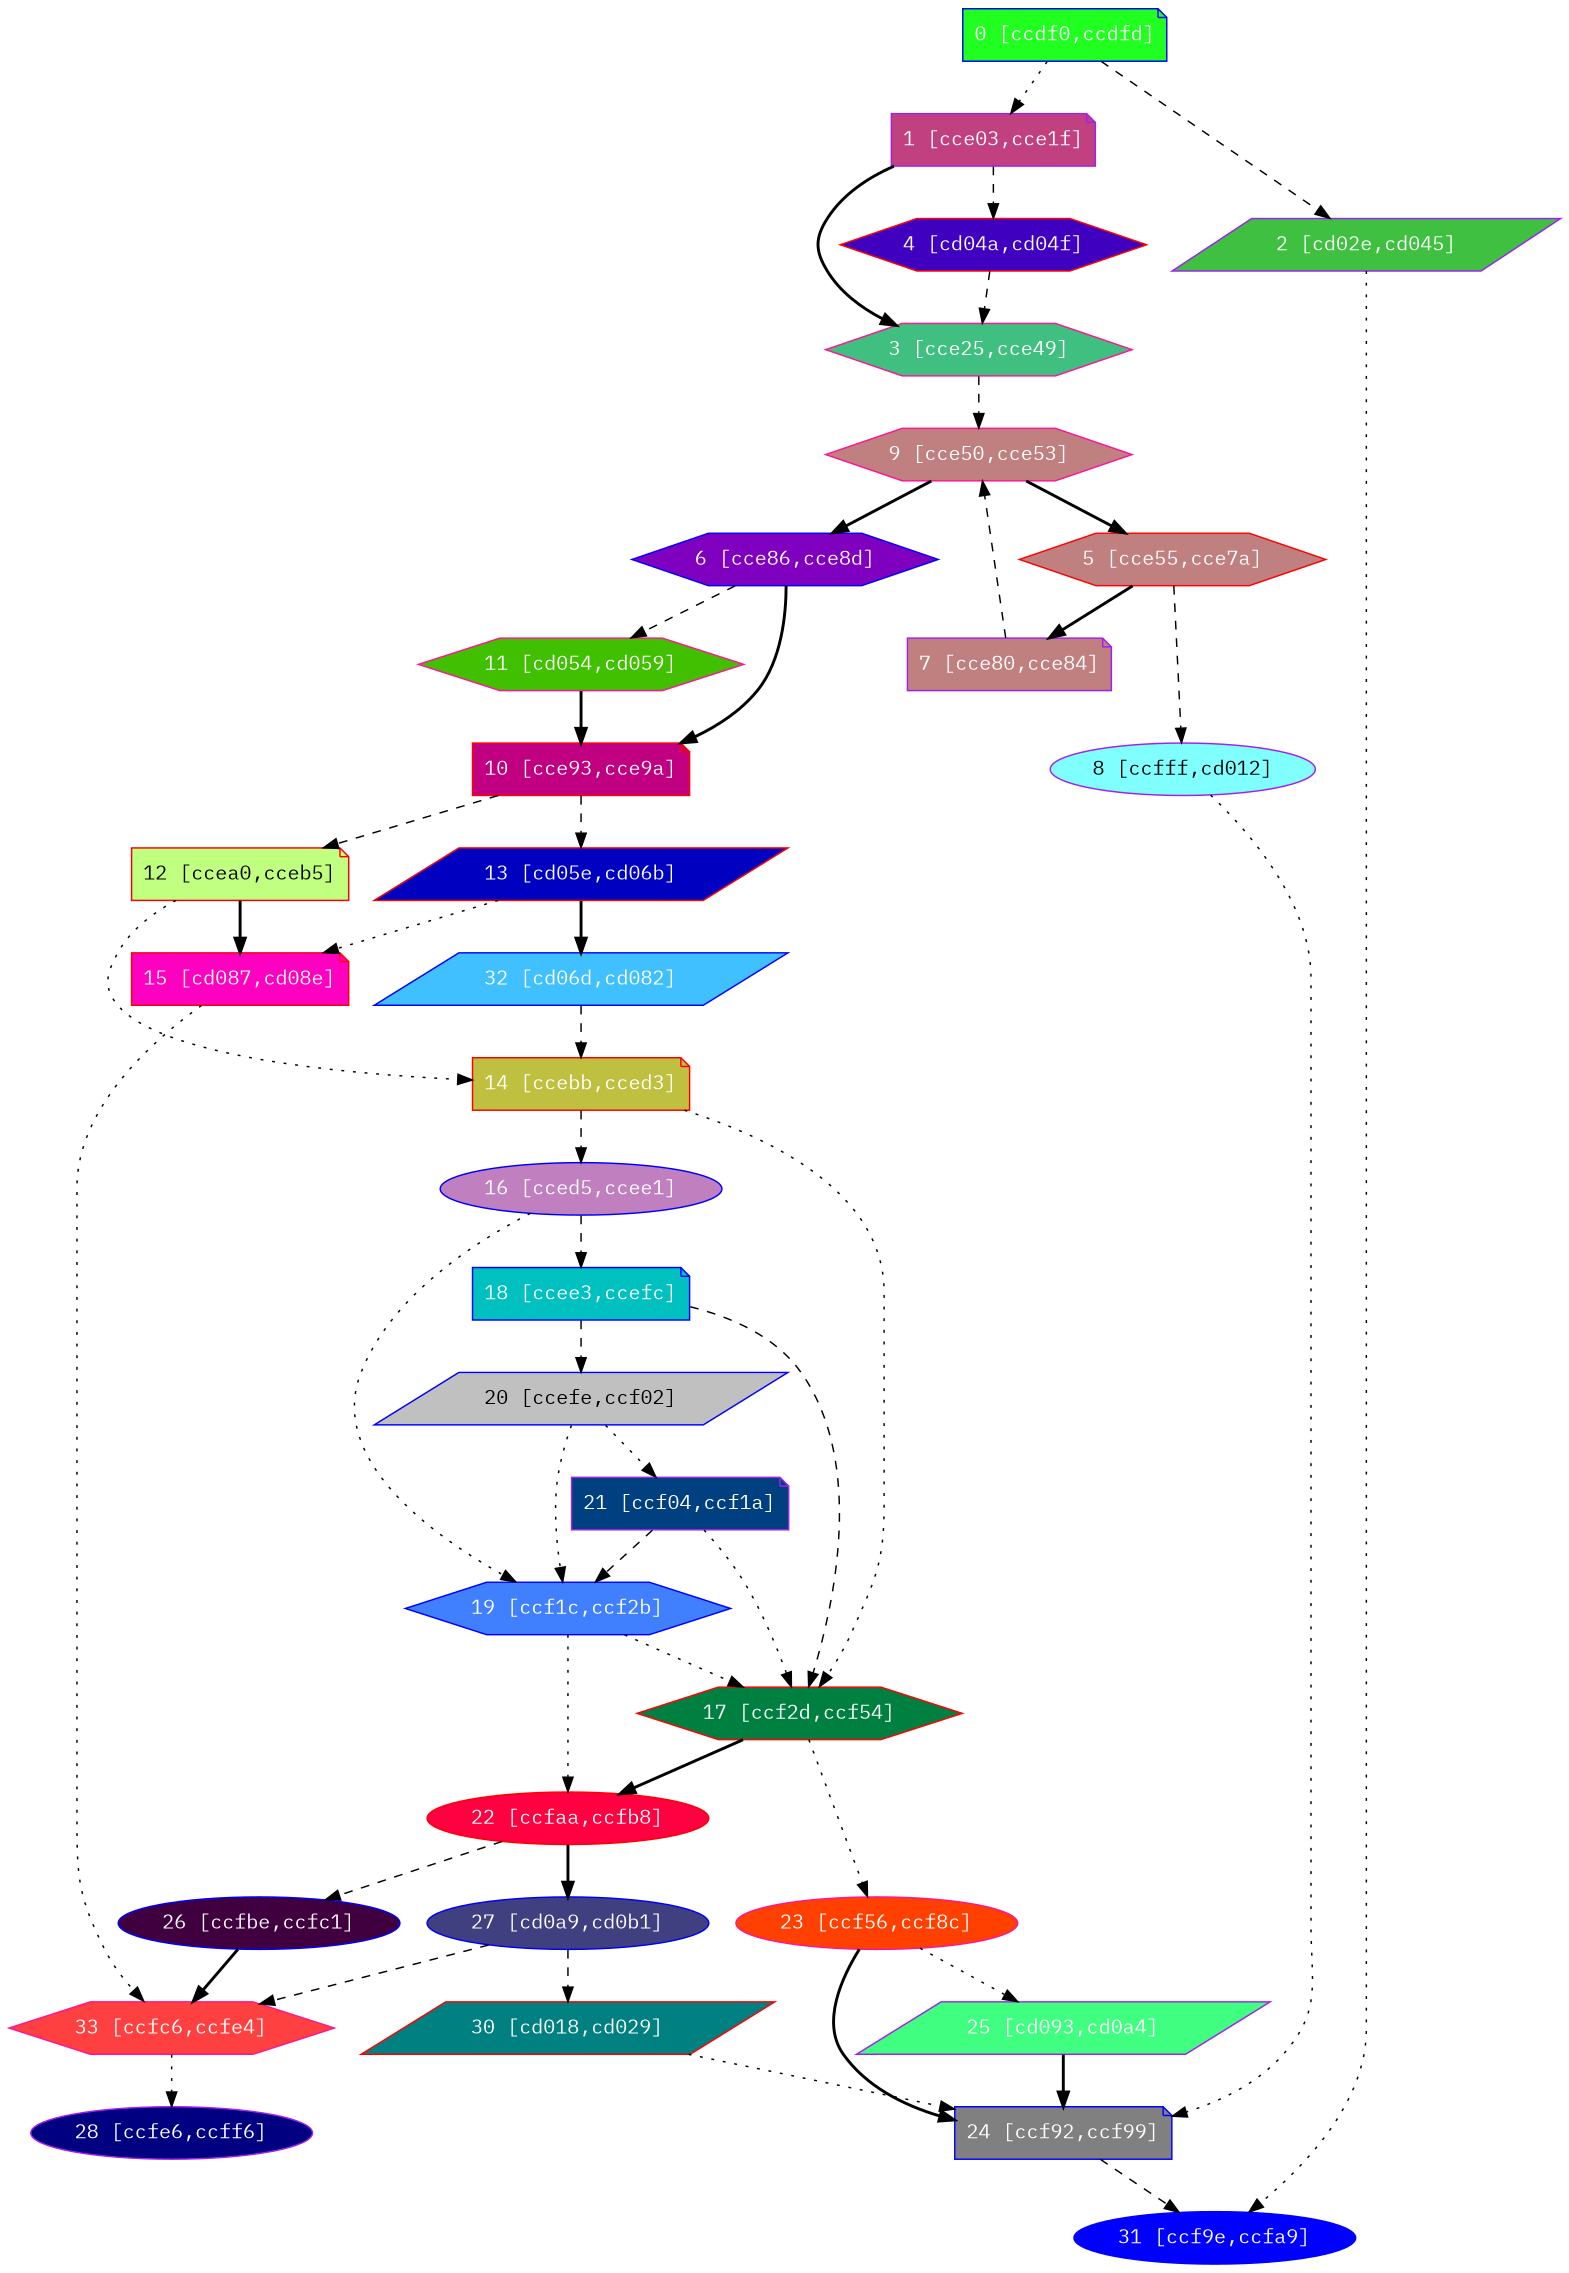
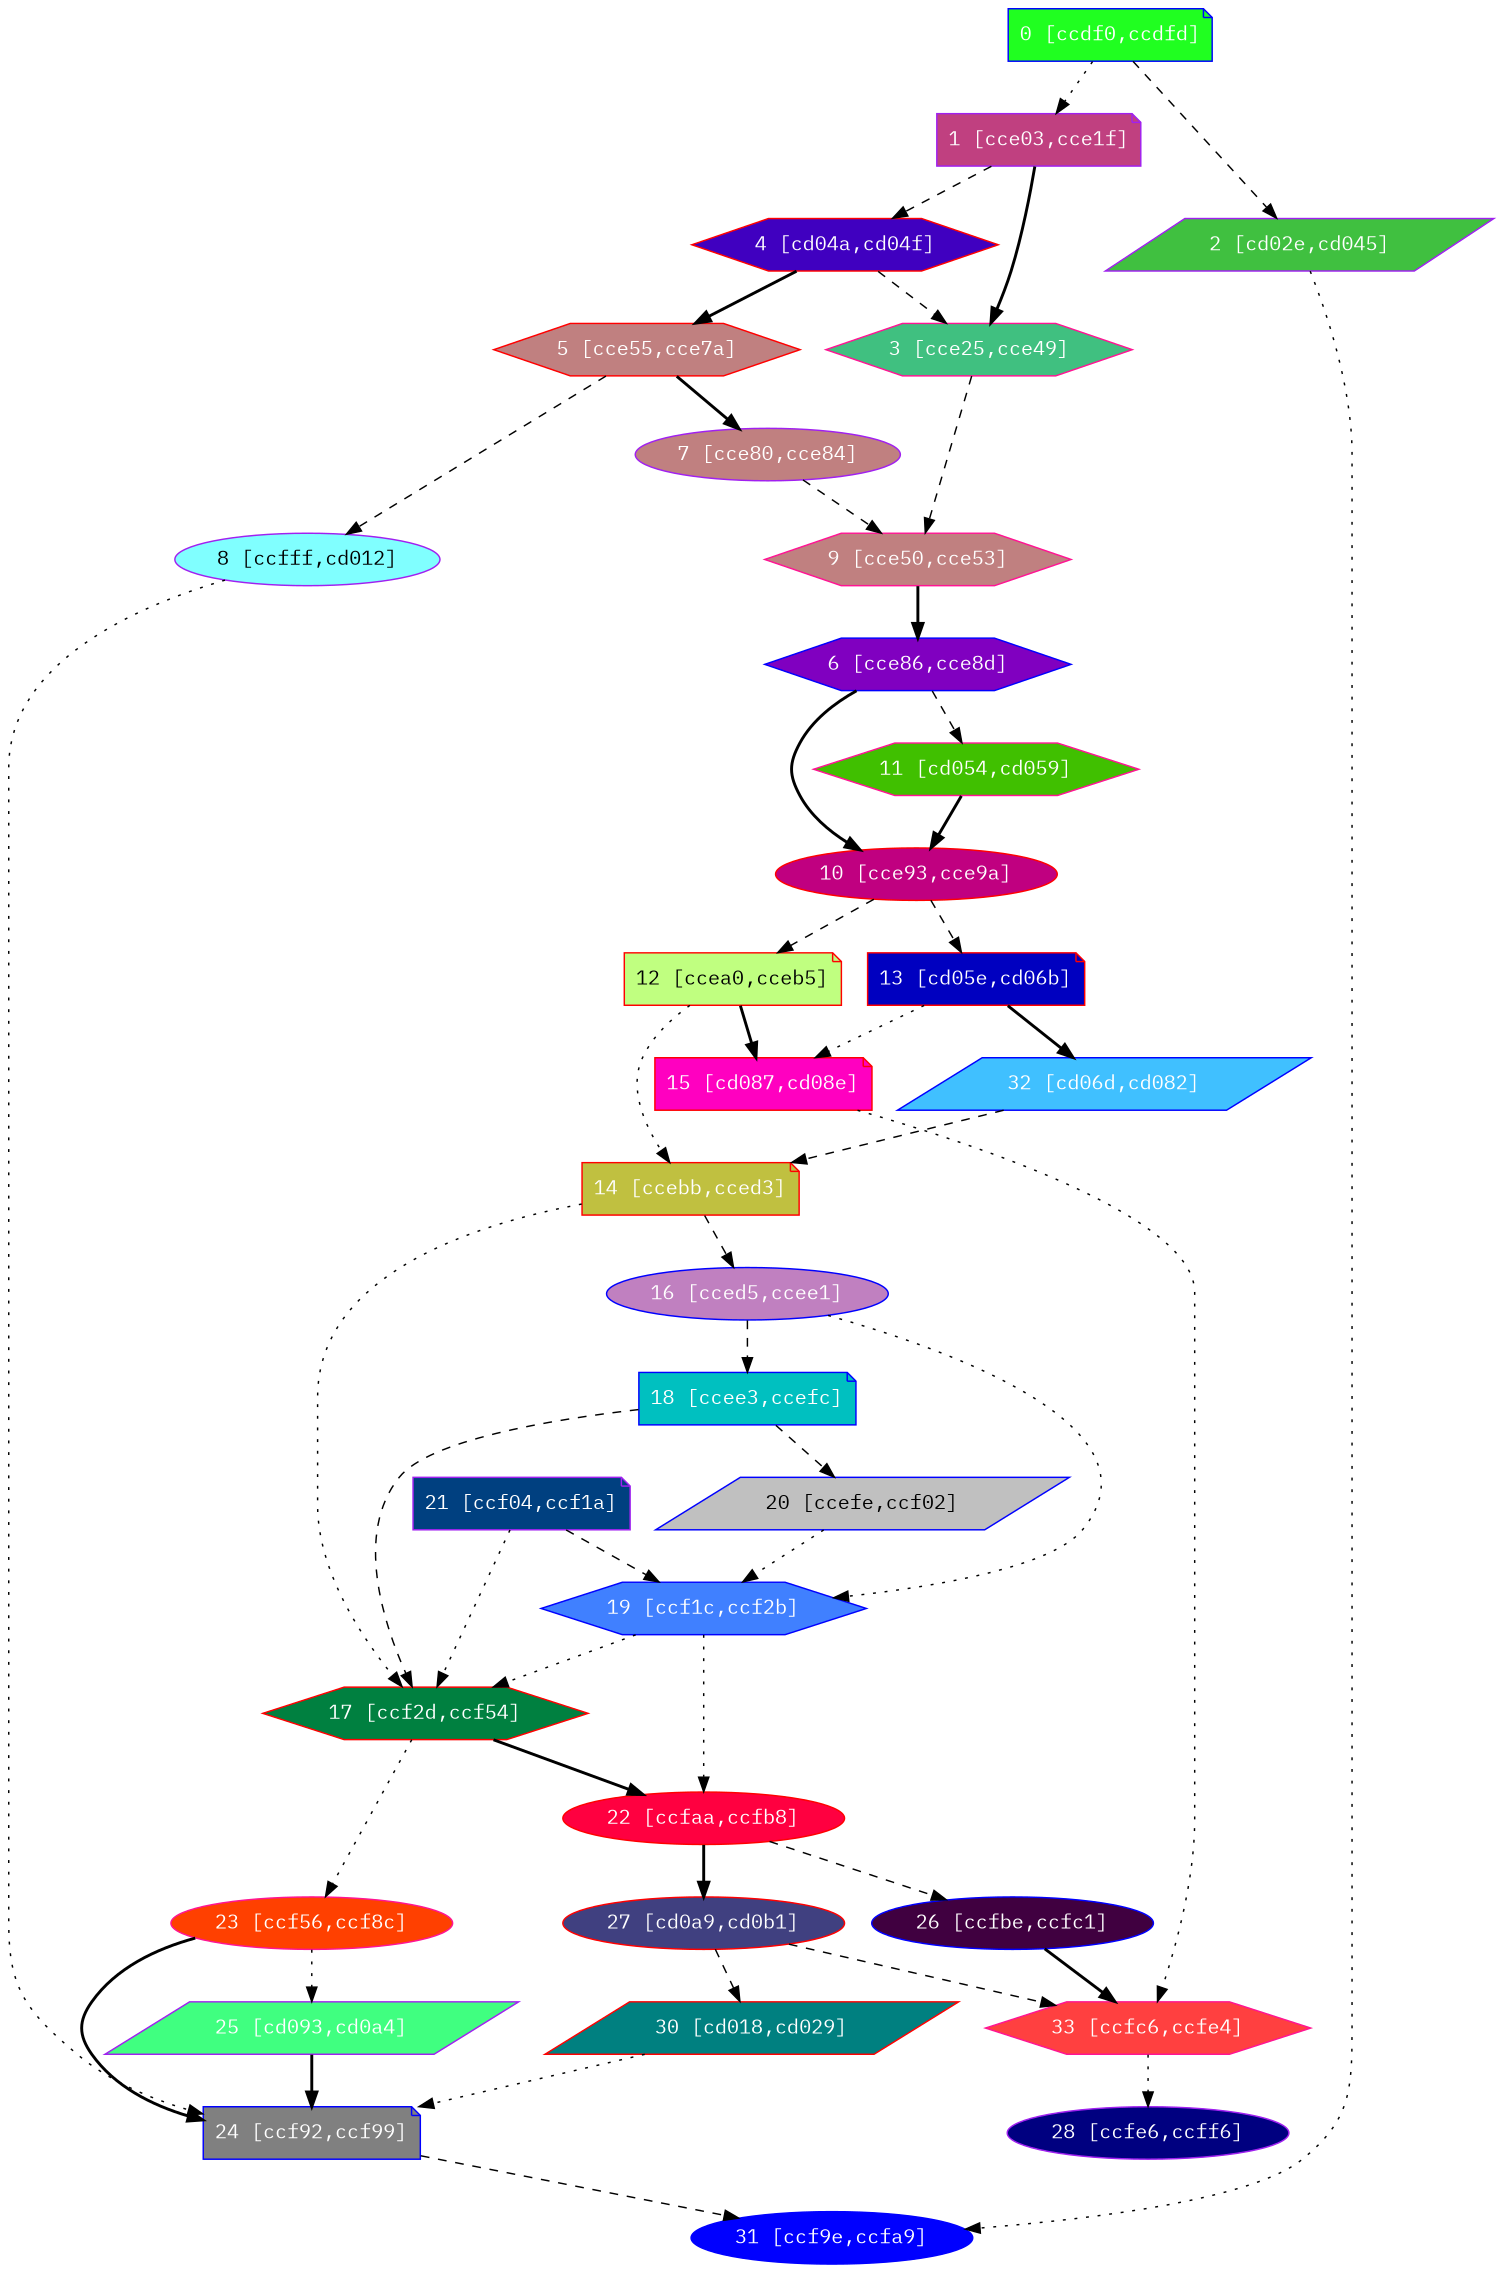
(1069, 504) -> (753, 294)
(1009, 664) -> (768, 455)
(581, 769) -> (916, 874)
(581, 874) -> (976, 979)
(626, 1446) -> none
(568, 1923) -> (704, 1923)
